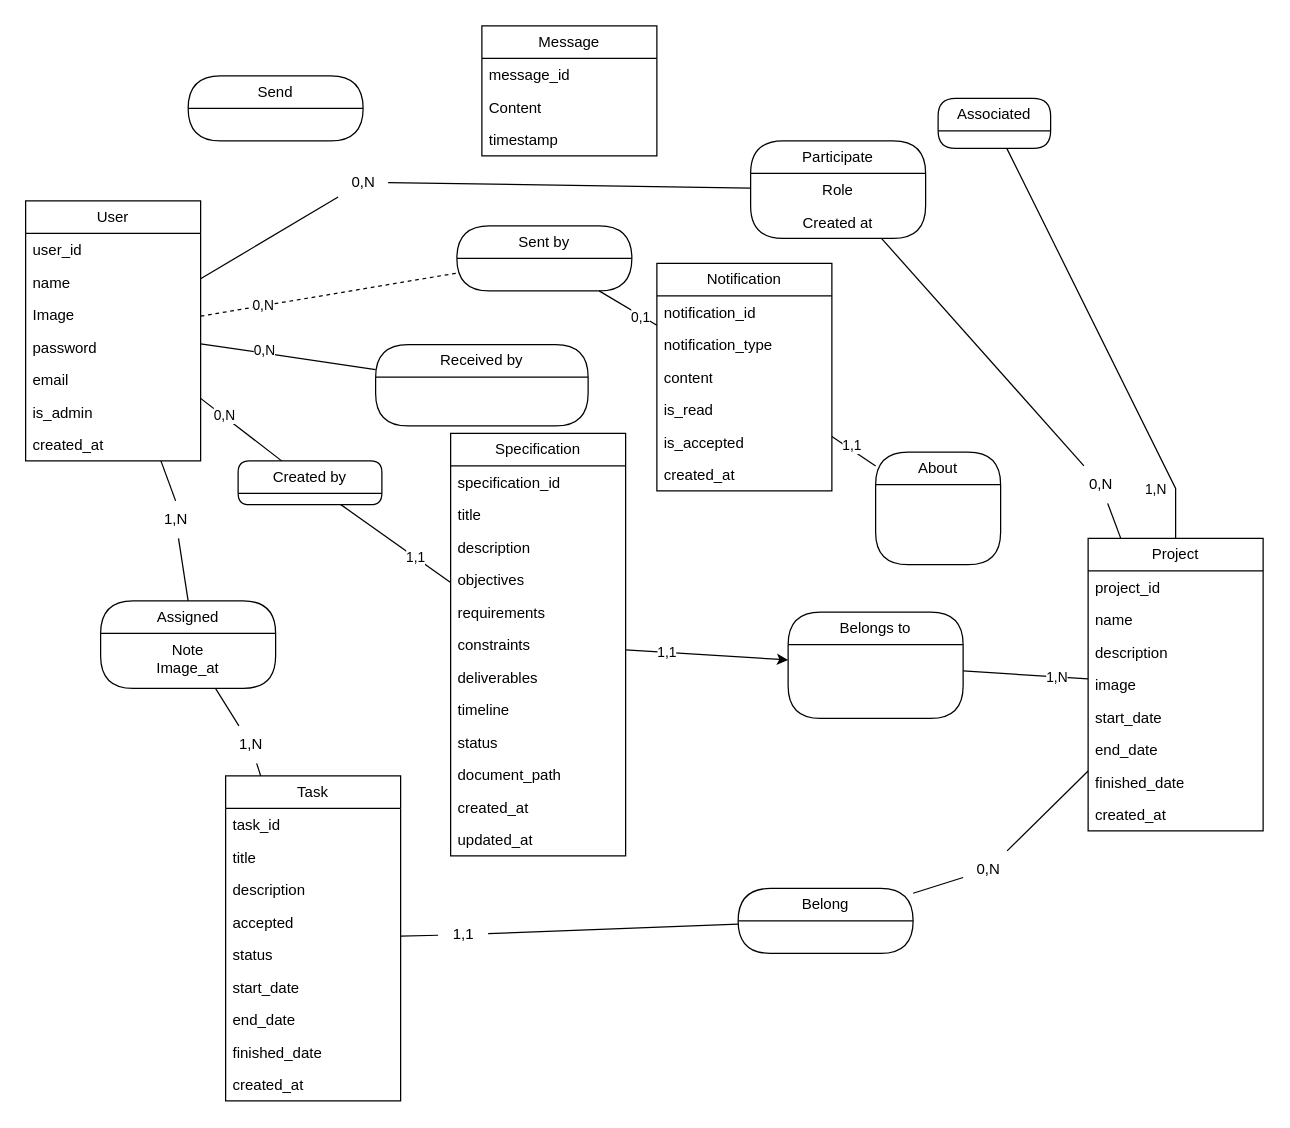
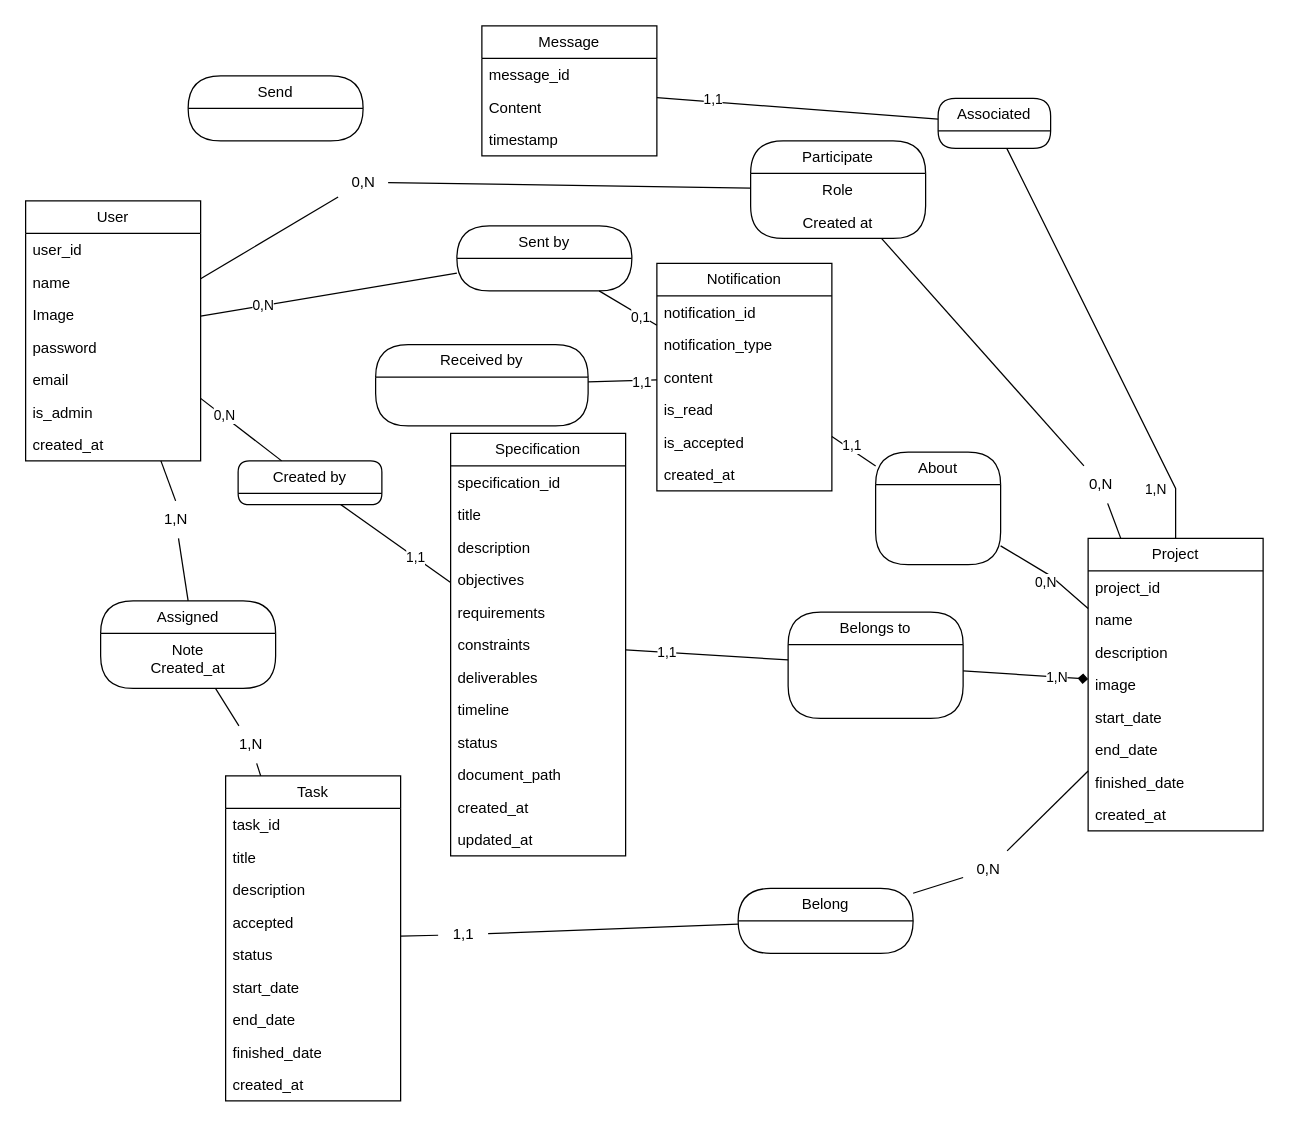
none -> (797, 108)
(364, 288) -> (364, 288)
(286, 356) -> none
none -> (623, 381)
none -> (1046, 573)
(778, 659) -> (781, 659)
(188, 660) -> (188, 660)
(1082, 678) -> (1078, 678)
